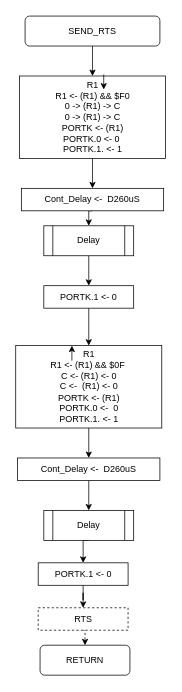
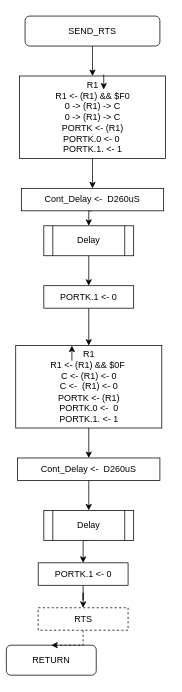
(85, 660) -> (51, 660)
